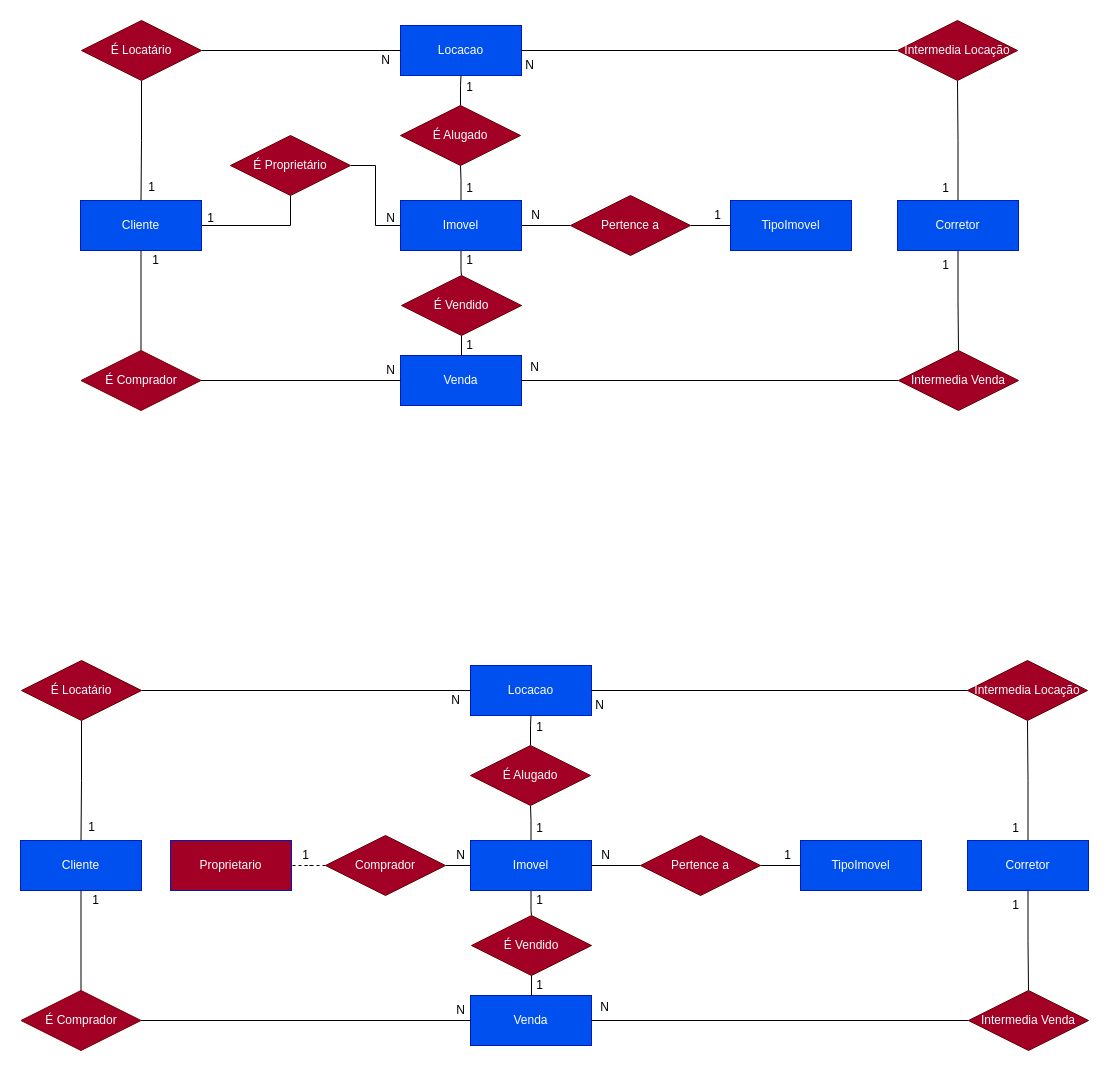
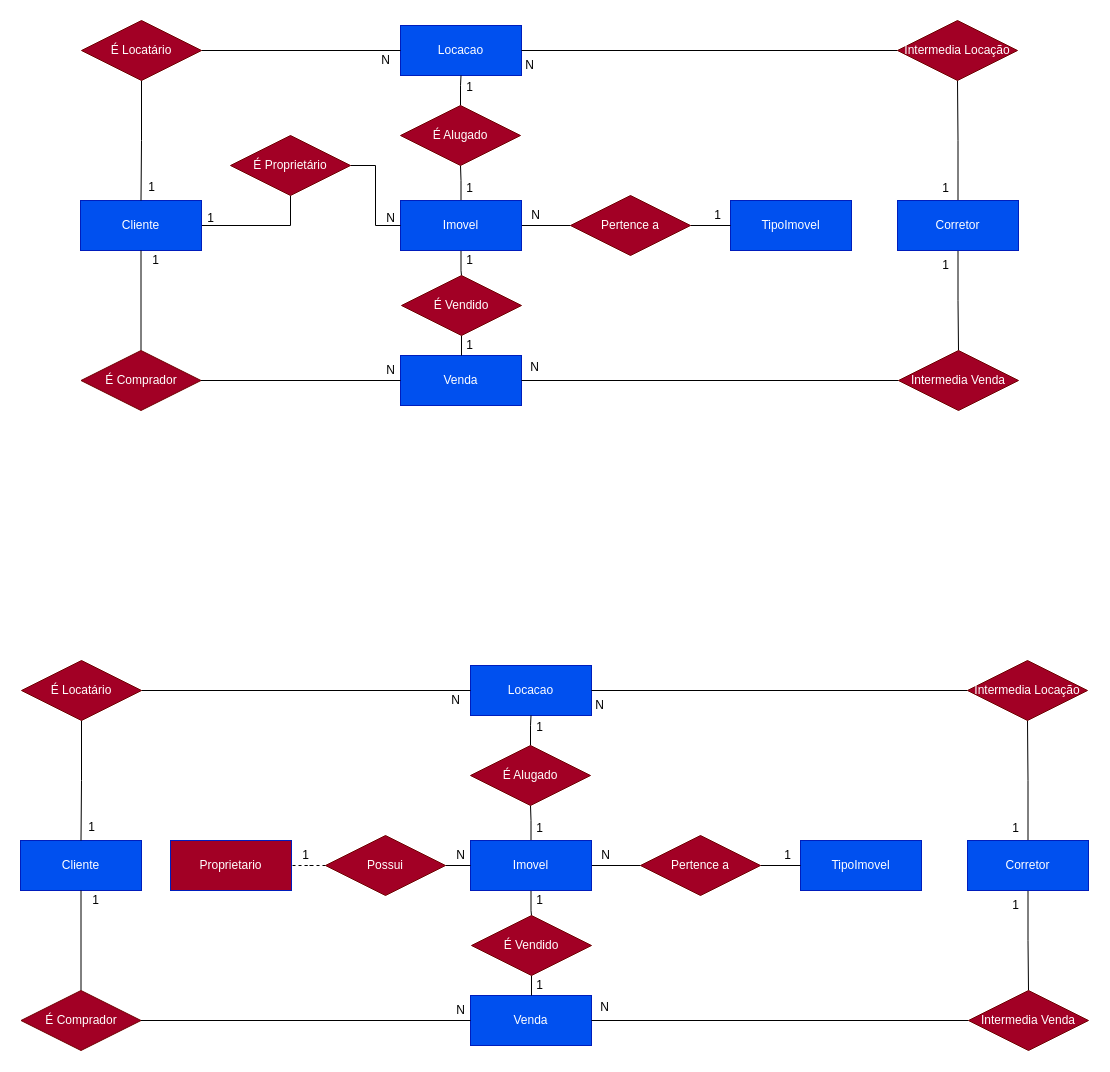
(386, 866) -> (386, 866)
